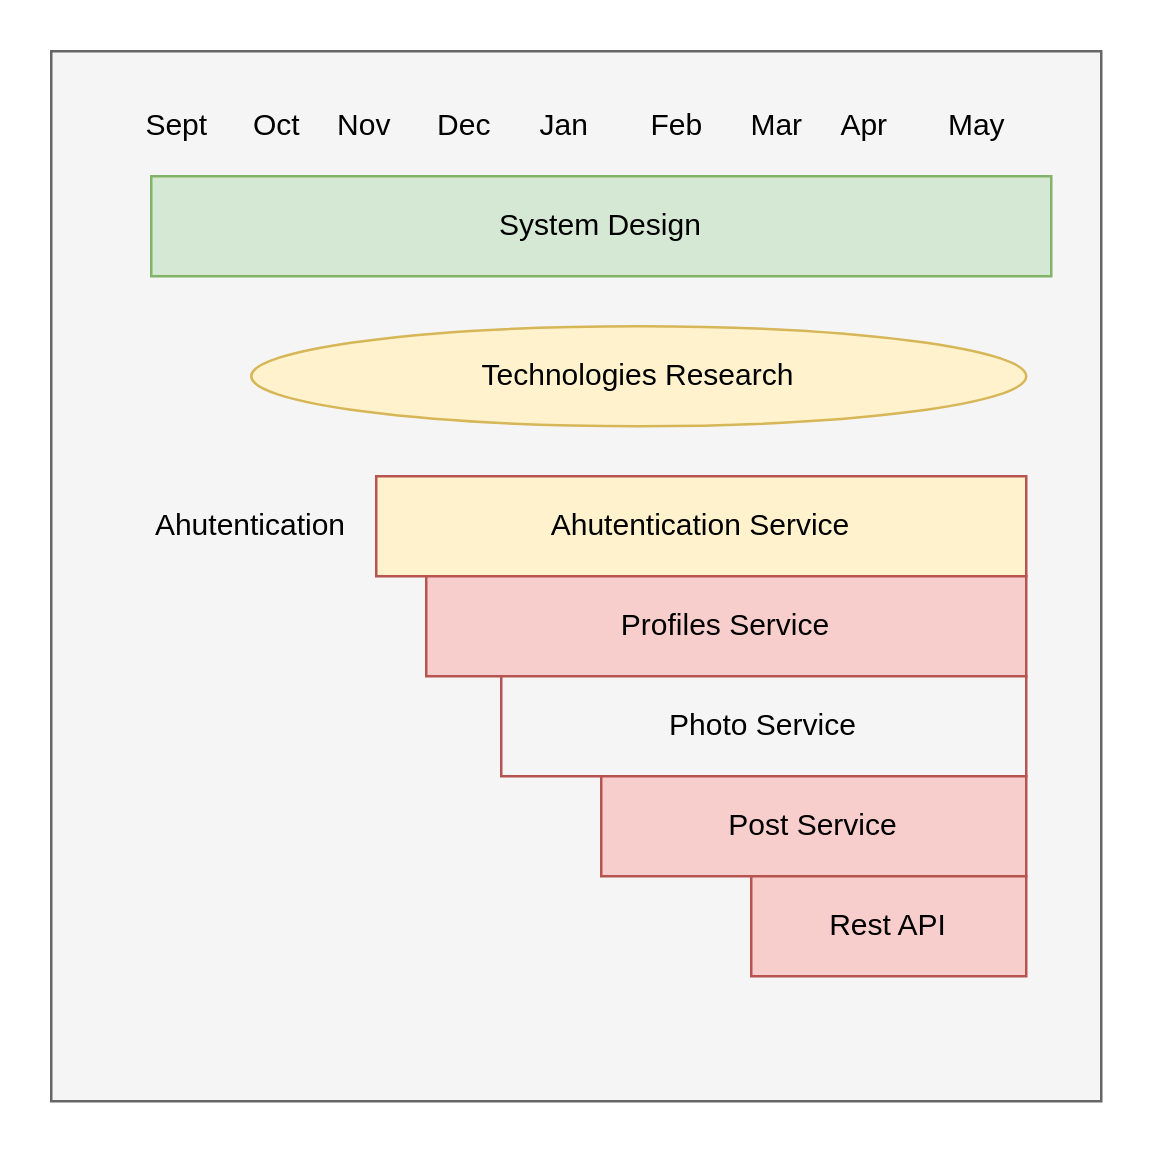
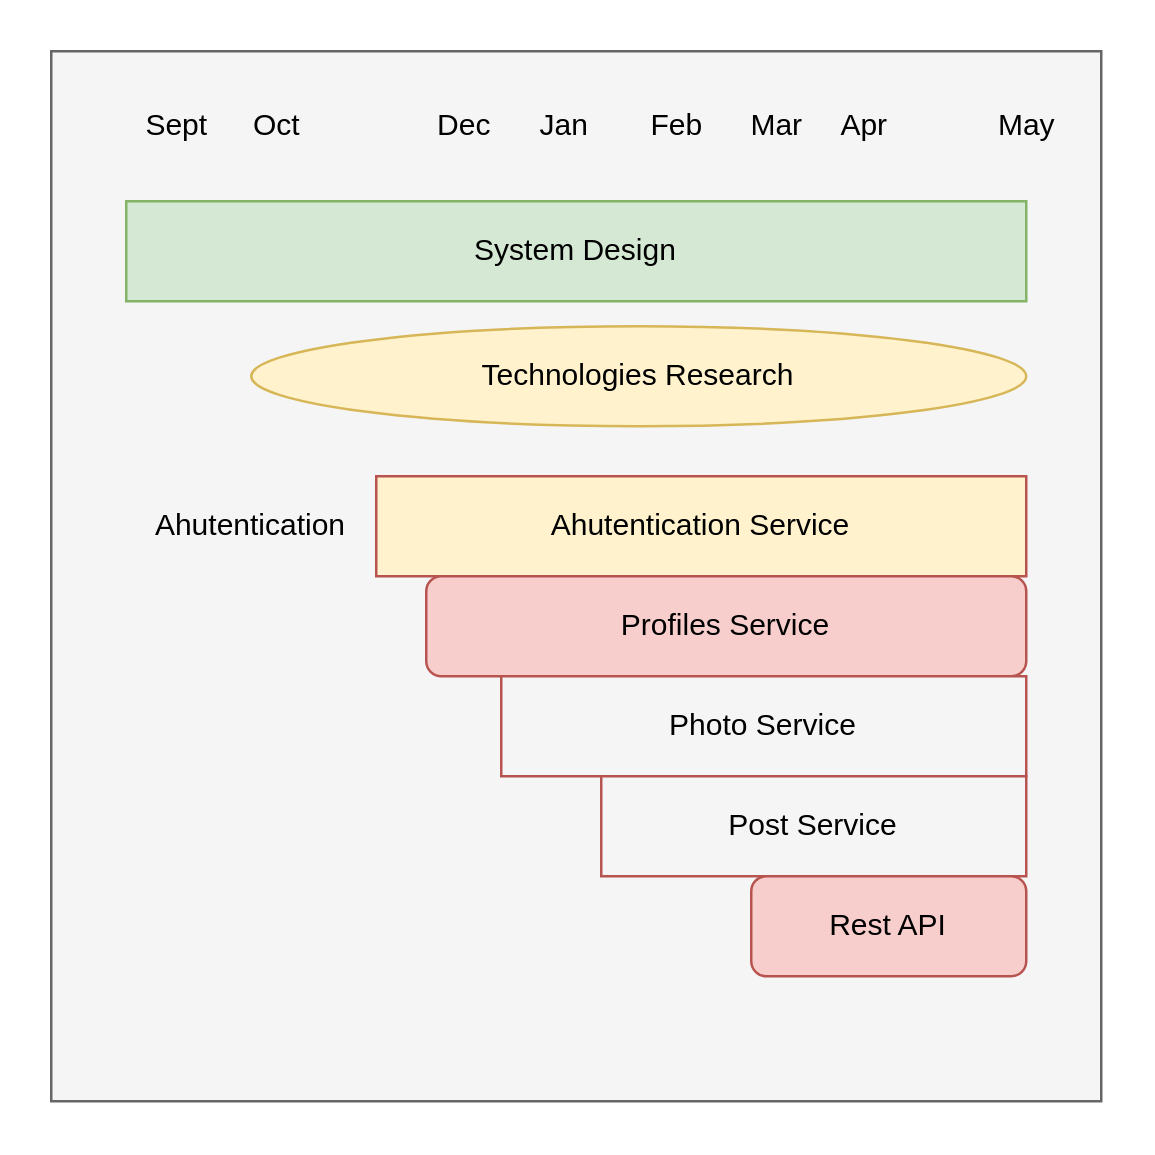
(364, 126) -> none
(976, 126) -> (1026, 126)
(601, 226) -> (576, 251)
(726, 626) -> (726, 626)
(814, 826) -> (814, 826)
(889, 926) -> (889, 926)
